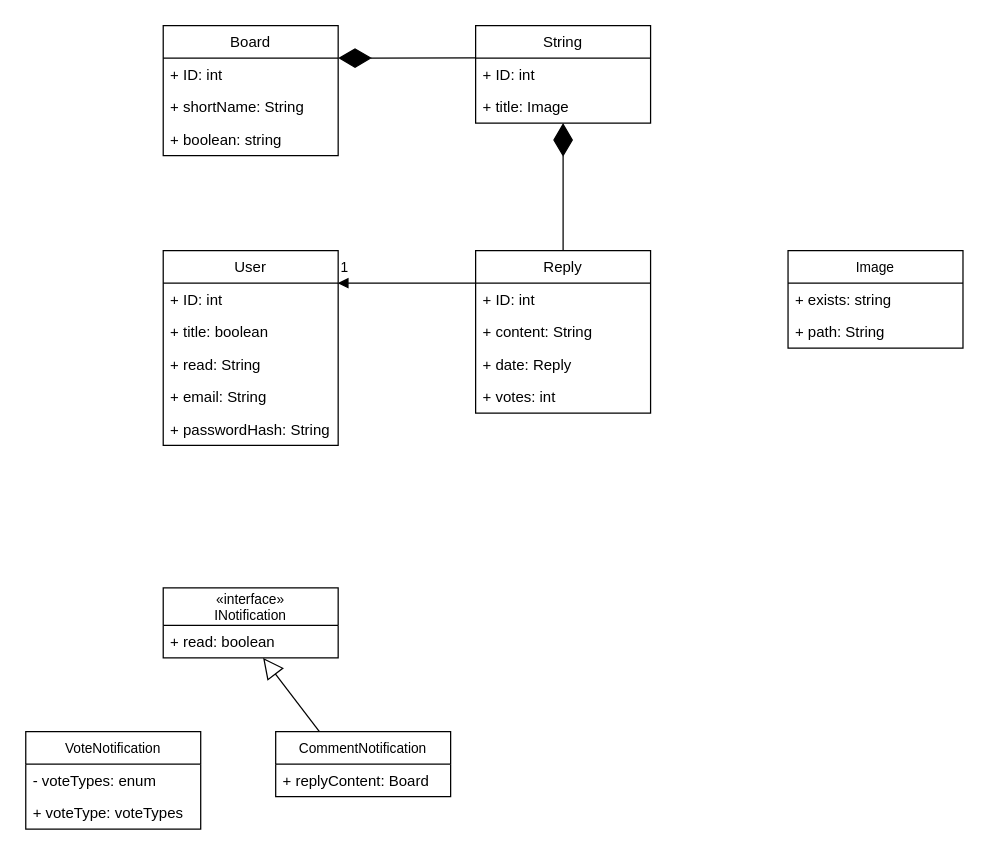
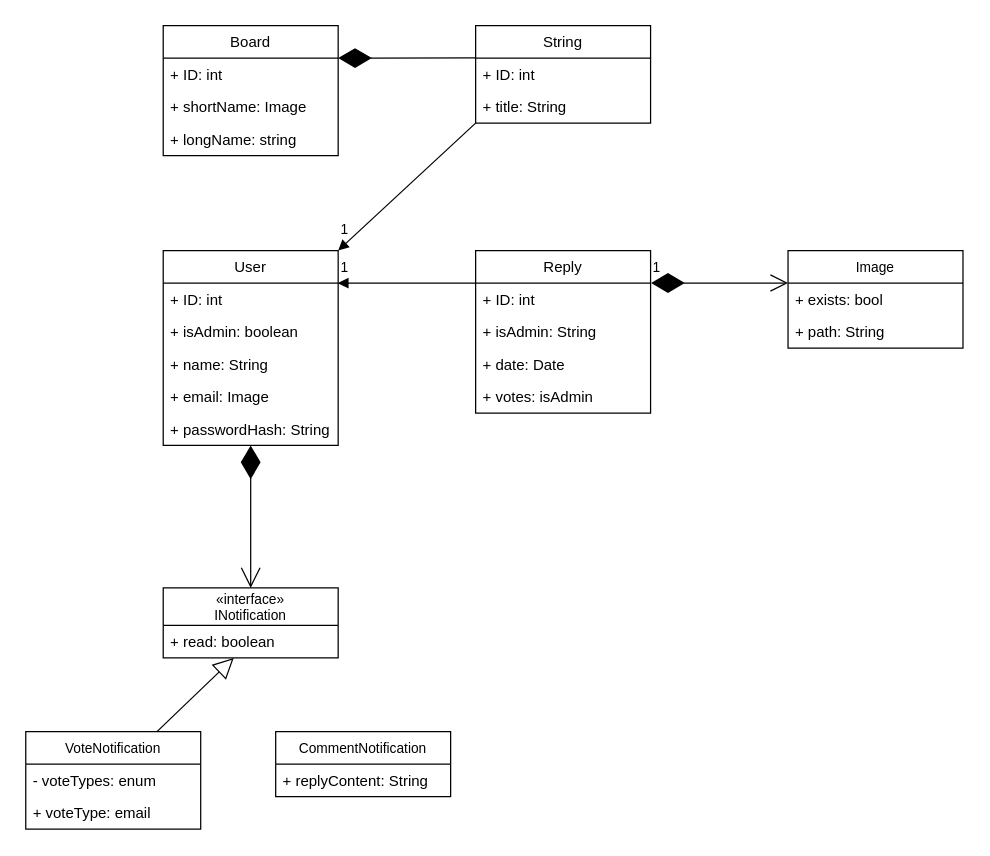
(242, 108) -> (240, 108)
(532, 108) -> (534, 108)
(232, 140) -> (236, 140)
none -> (410, 184)
(563, 202) -> none
none -> (734, 283)
(852, 300) -> (844, 300)
(226, 333) -> (234, 333)
(546, 333) -> (542, 333)
(221, 365) -> (221, 365)
(529, 365) -> (527, 365)
(221, 398) -> (219, 398)
(525, 398) -> (540, 398)
none -> (251, 532)
none -> (189, 701)
(296, 701) -> none
(363, 781) -> (365, 781)
(115, 814) -> (94, 814)
